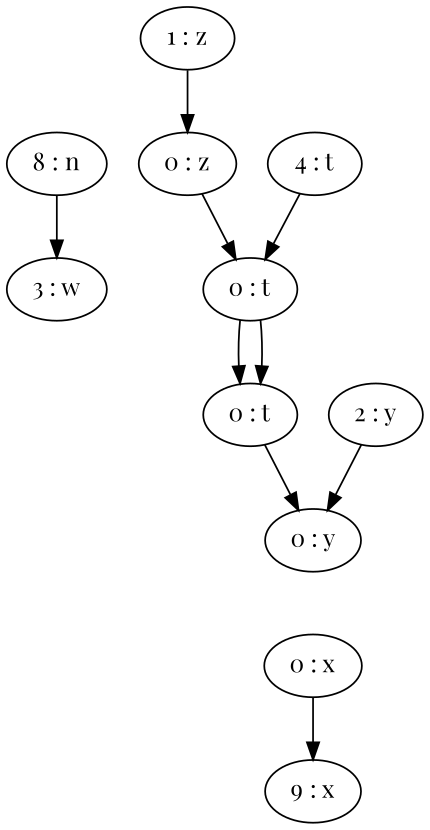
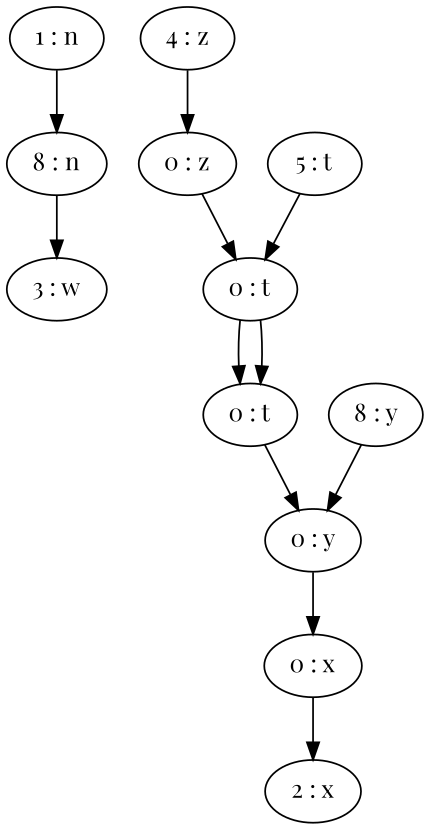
none -> (57, 38)
(188, 38) -> (188, 38)
(315, 164) -> (315, 164)
(376, 415) -> (376, 415)
none -> (313, 595)
(313, 791) -> (313, 791)
